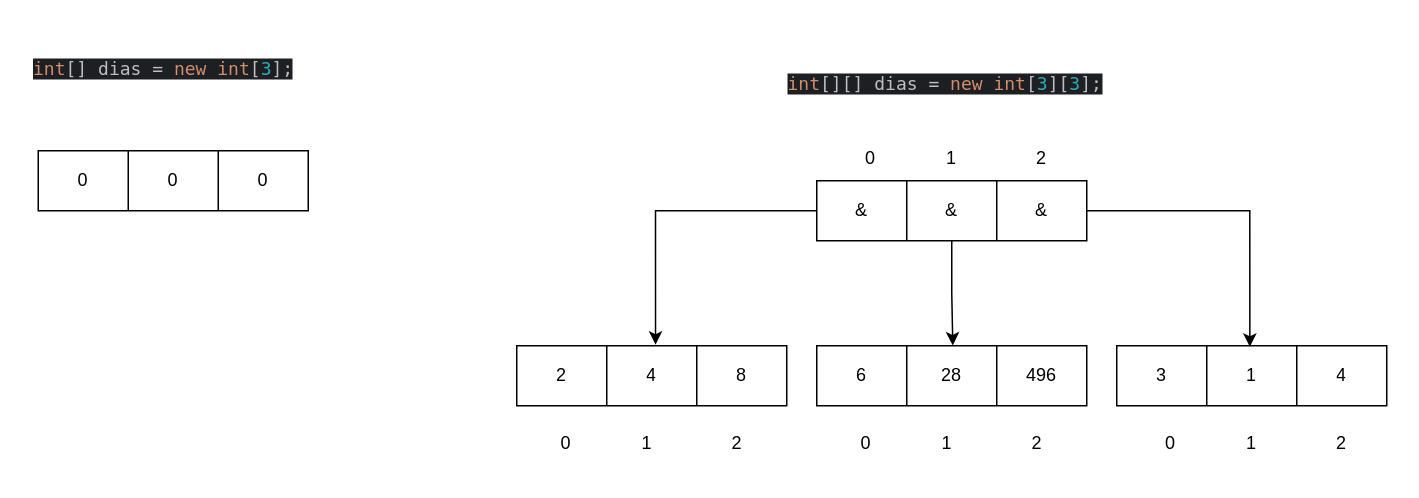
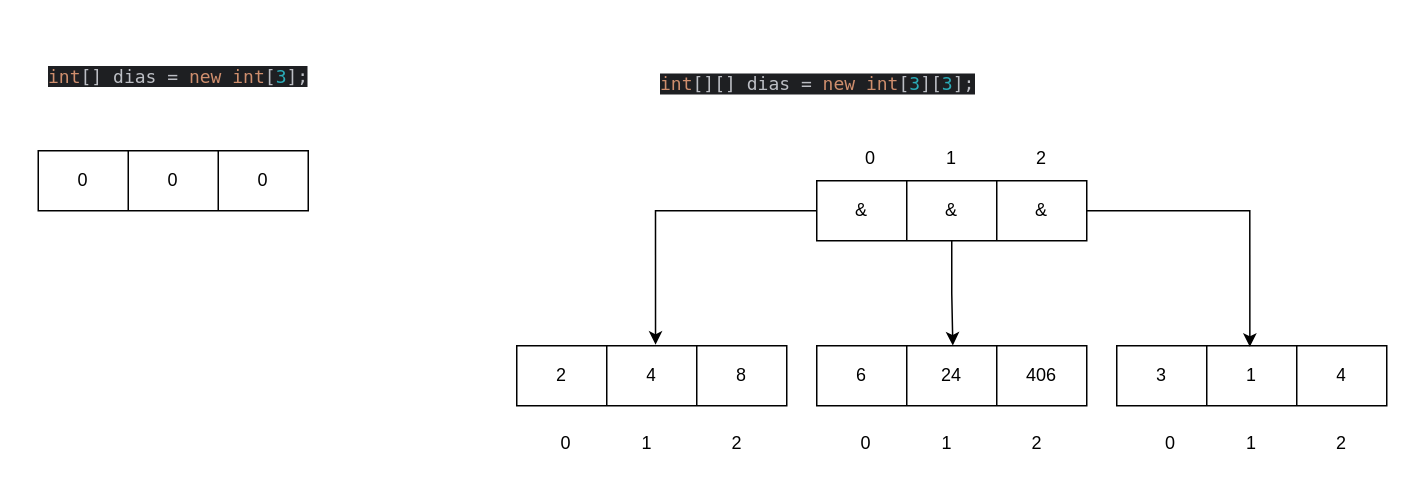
(173, 68) -> (188, 76)
(952, 83) -> (824, 83)
(952, 376) -> (952, 376)
(1042, 376) -> (1042, 376)
